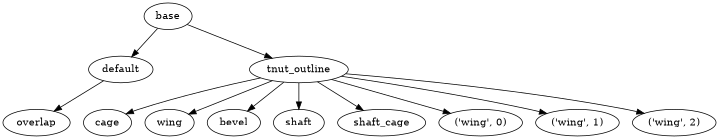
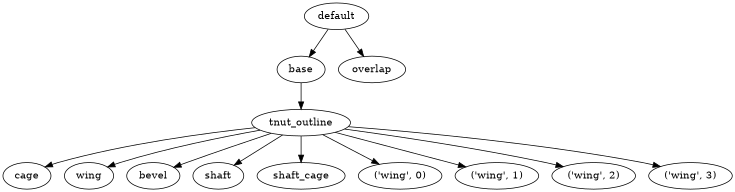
(147, 40) -> (321, 40)
none -> (690, 176)
